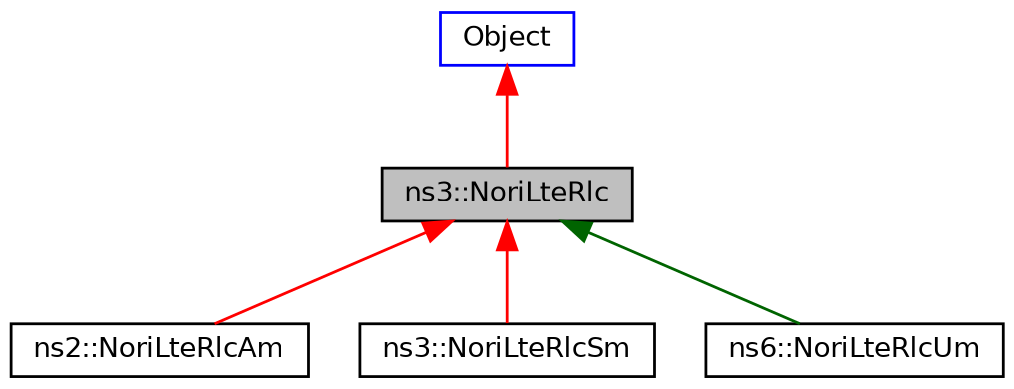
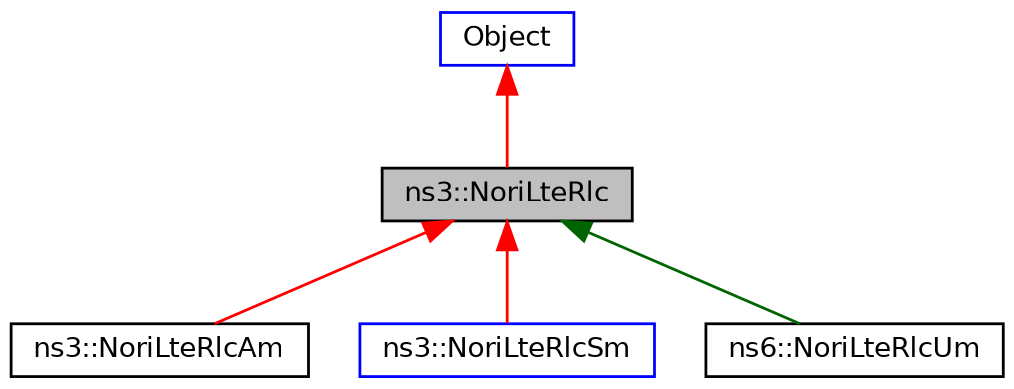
(160, 350) -> (160, 350)
(507, 350) -> (507, 350)
